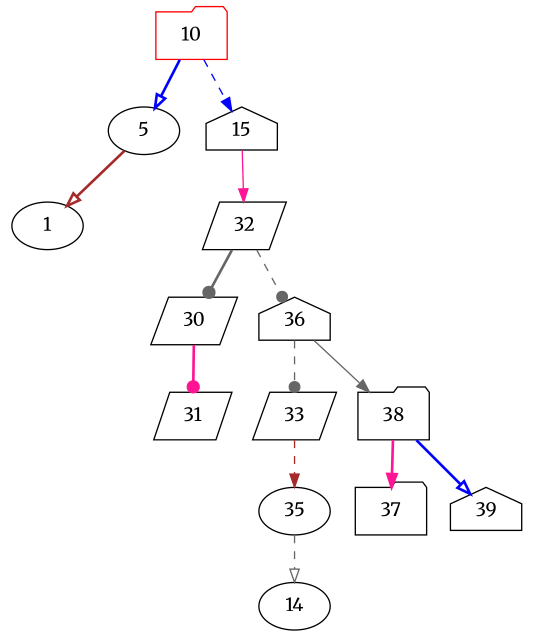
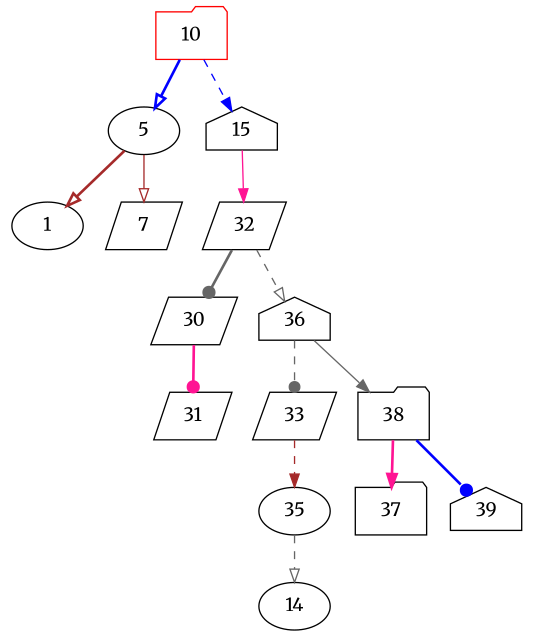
none -> (144, 226)
(268, 271) -> (268, 271)
(439, 462) -> (439, 462)
